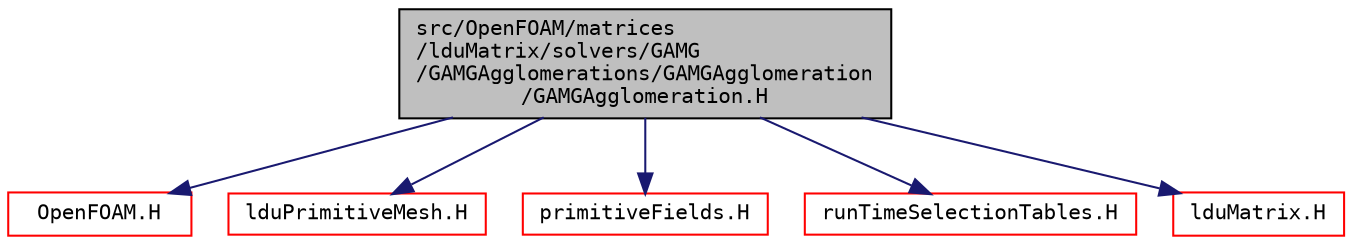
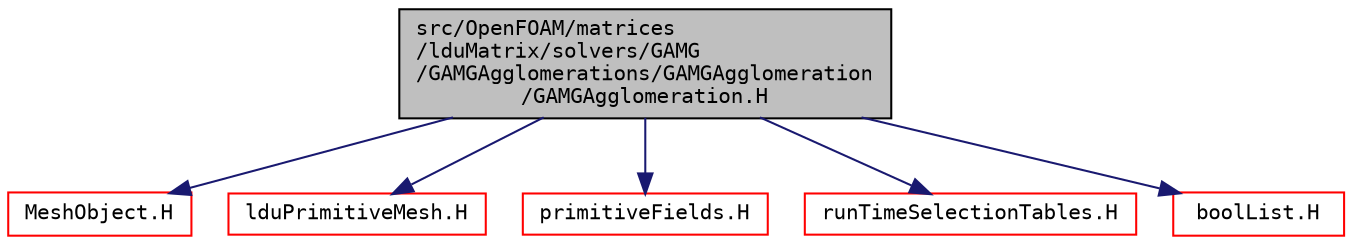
(100, 214) -> (100, 214)
(1259, 214) -> (1259, 214)
